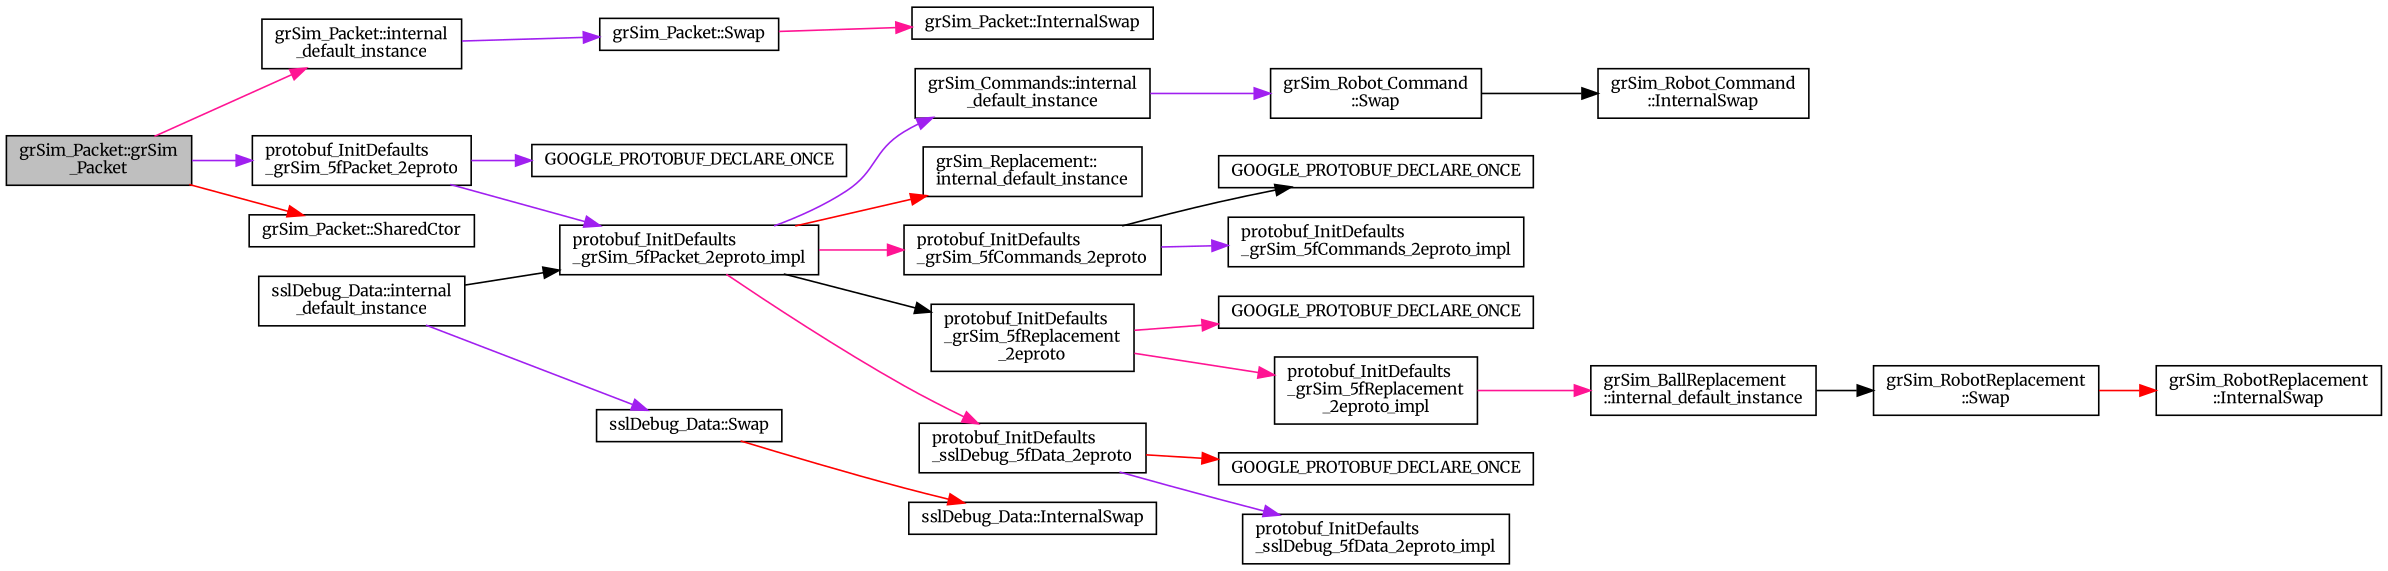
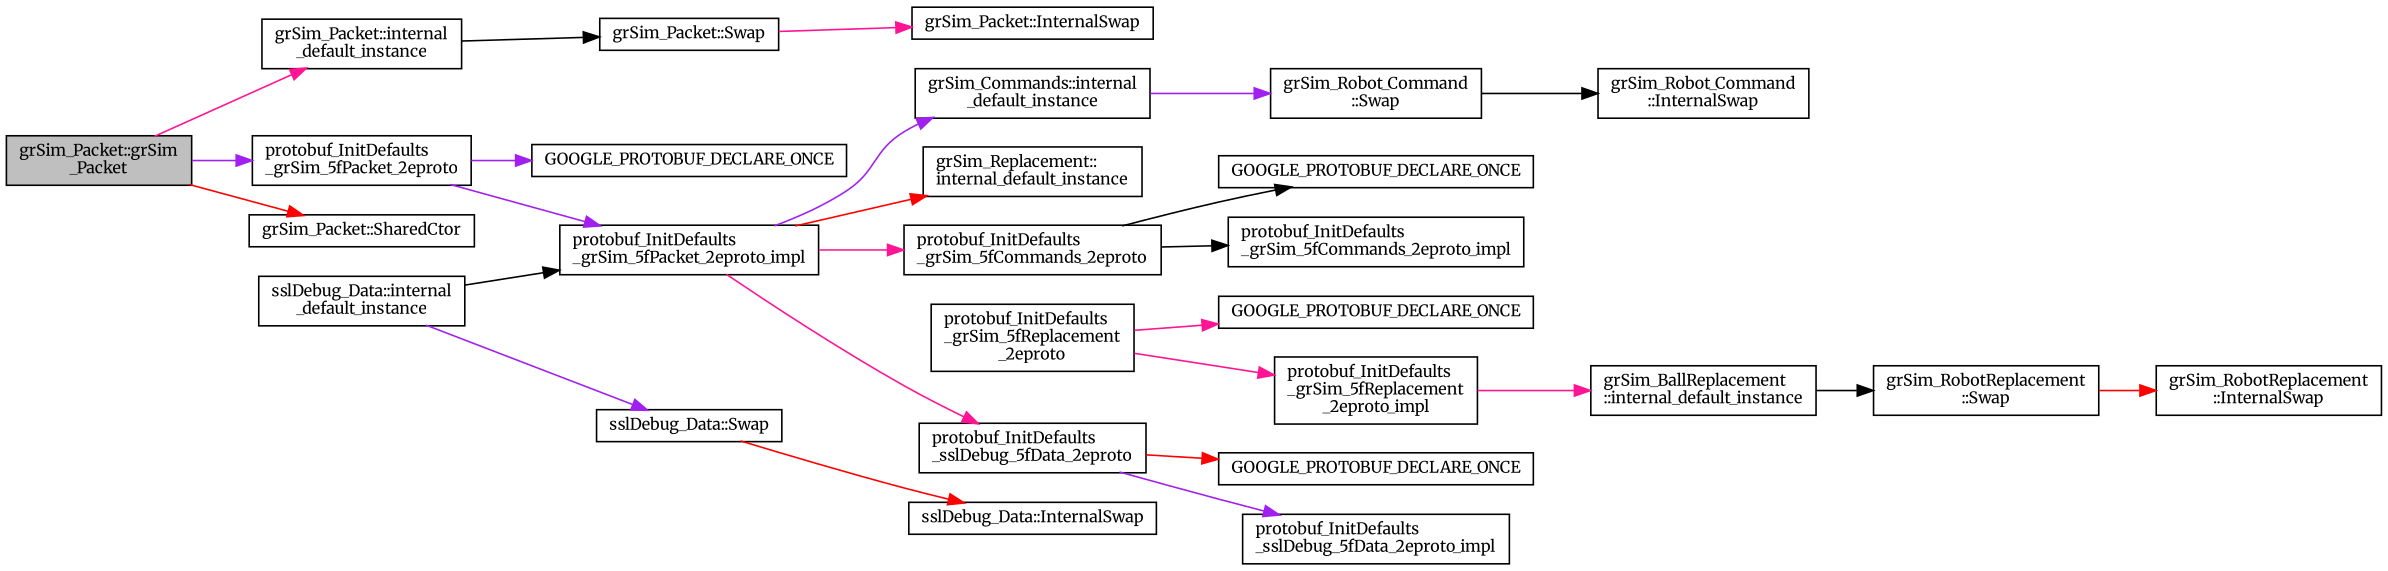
(523, 39) -> (523, 39)
(1187, 246) -> (1187, 246)
(850, 291) -> none
